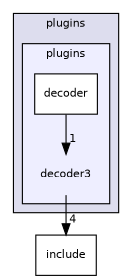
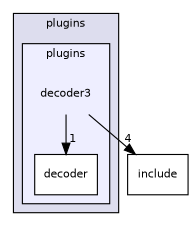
(66, 129) -> (66, 129)
